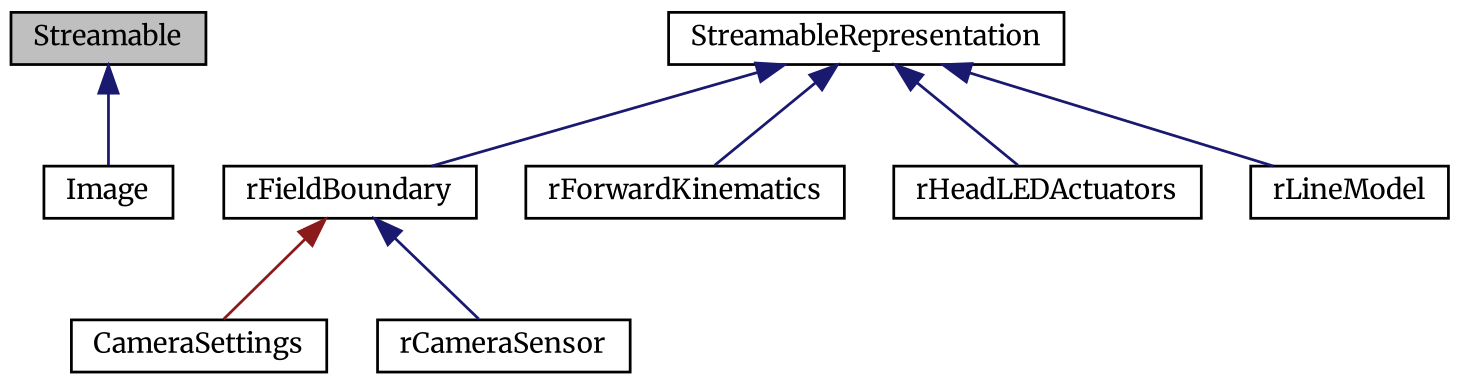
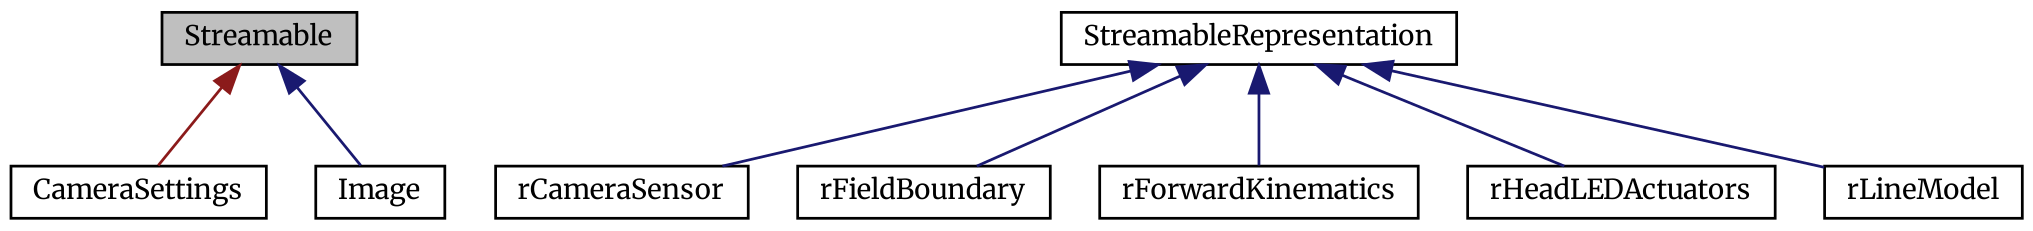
(264, 279) -> (190, 126)
(437, 279) -> (927, 119)
